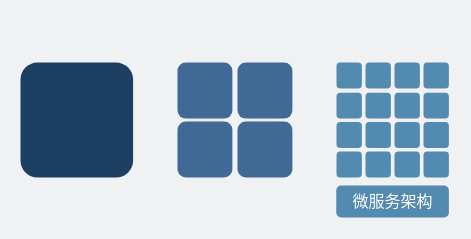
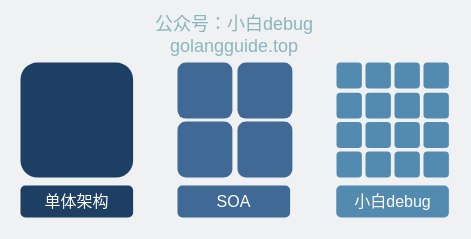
none -> (235, 36)
none -> (77, 202)
none -> (234, 202)
(393, 202) -> (393, 202)
